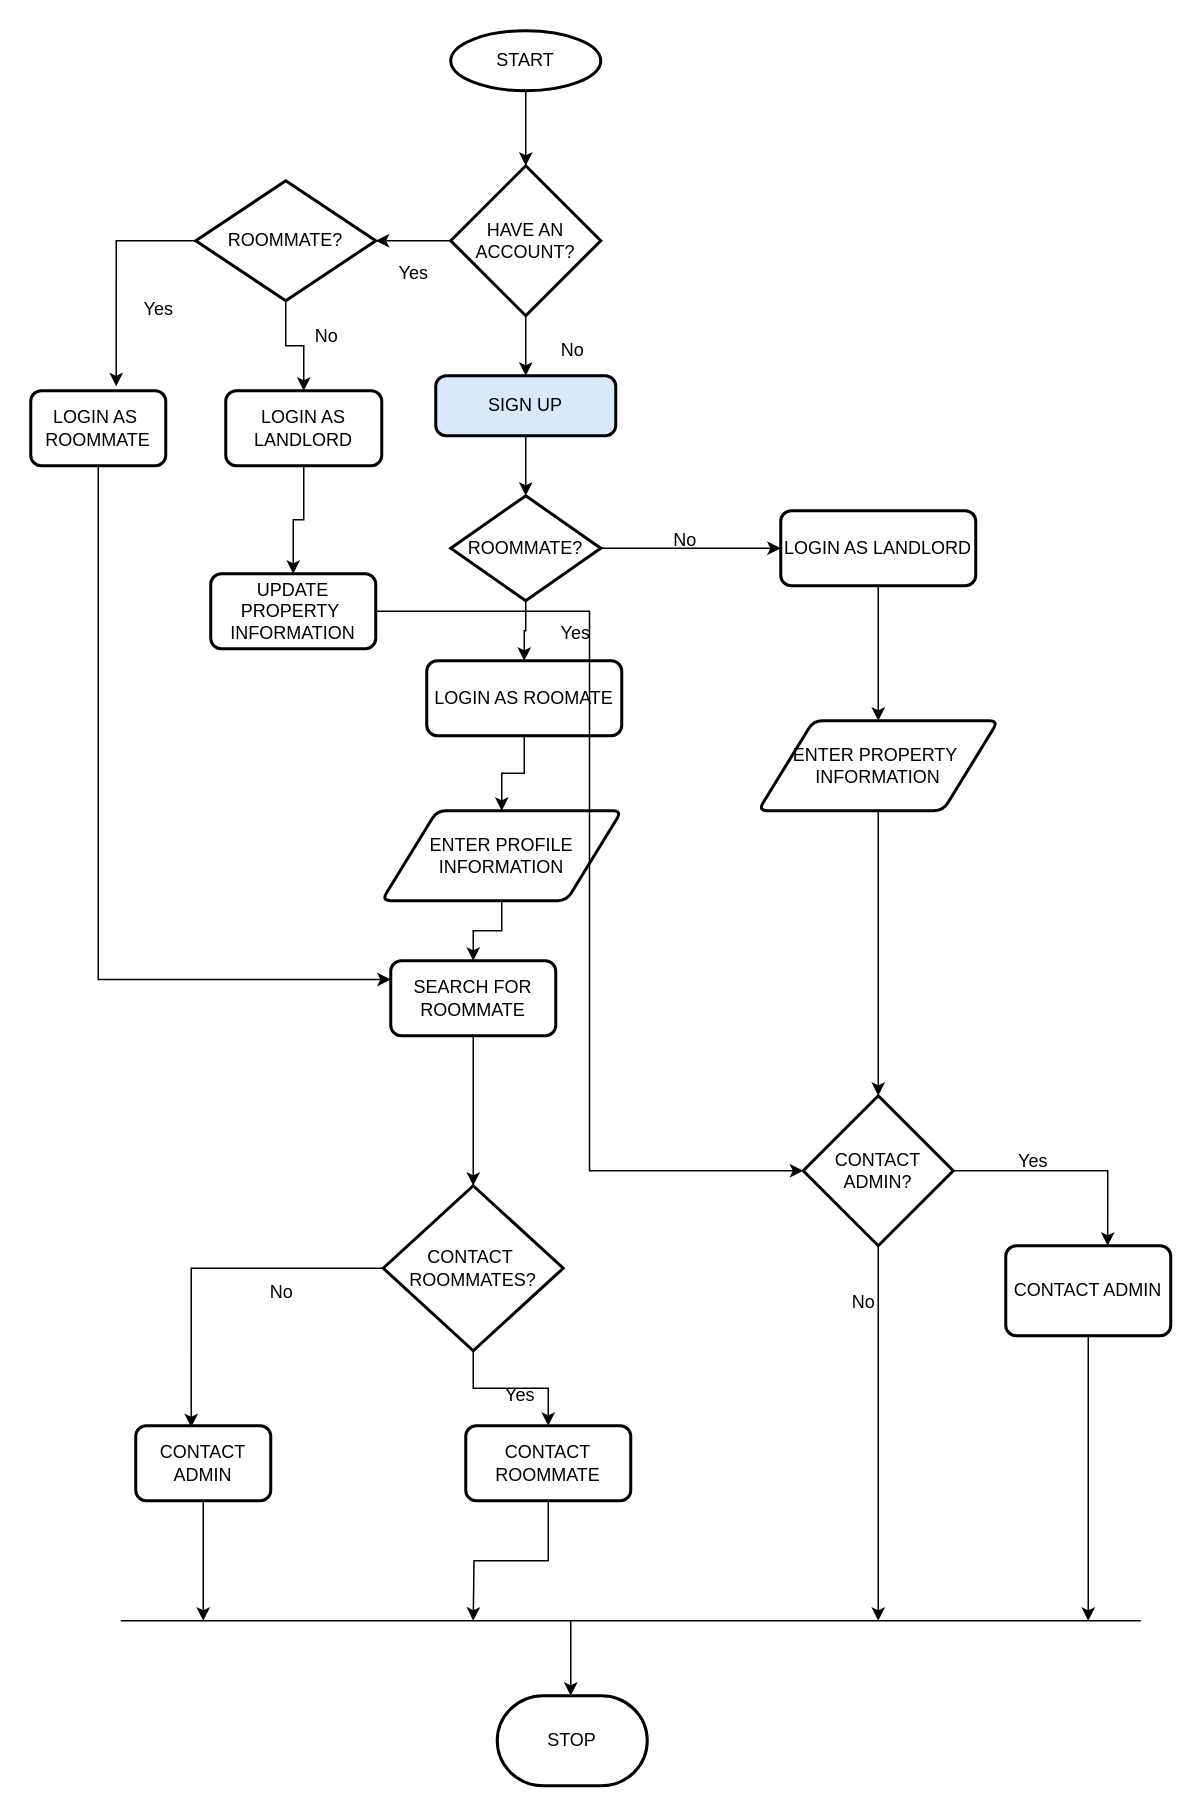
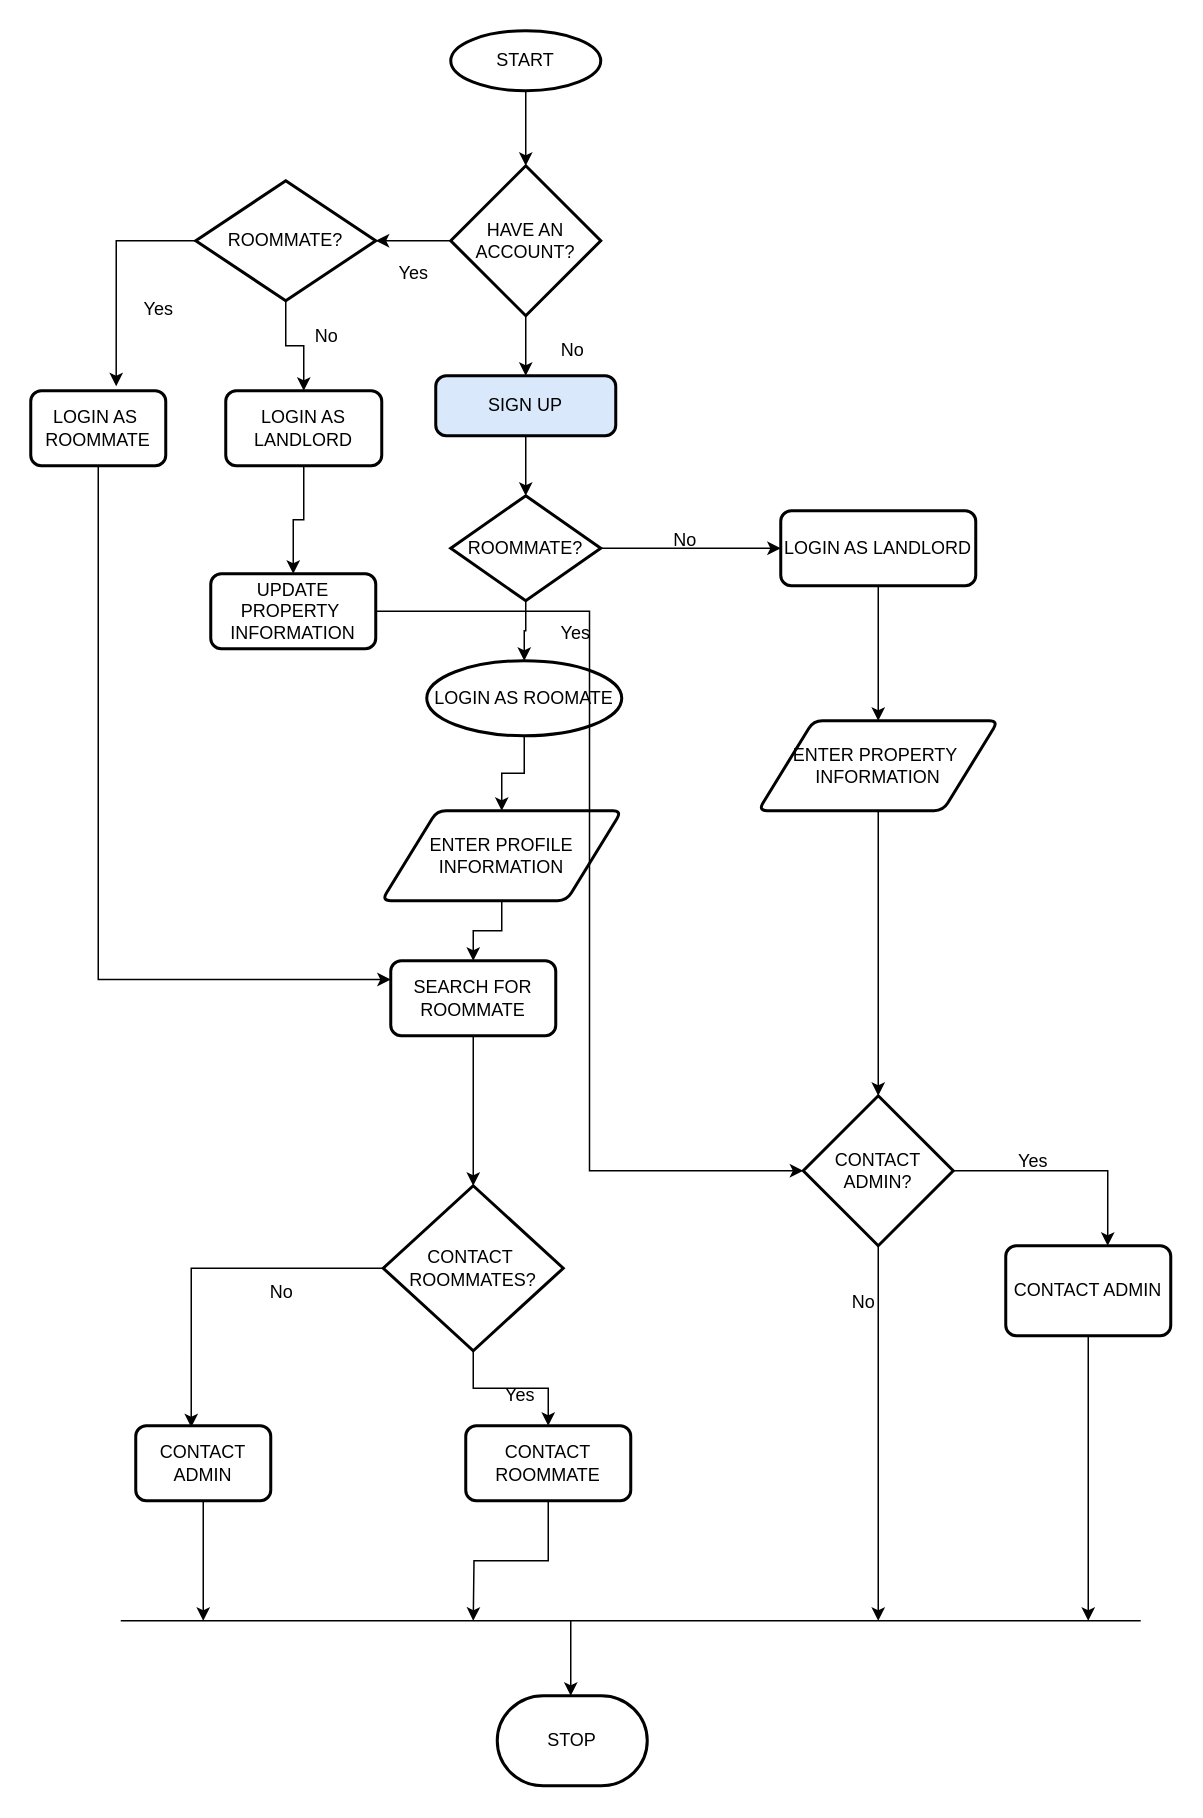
(524, 698) -> (524, 698)
